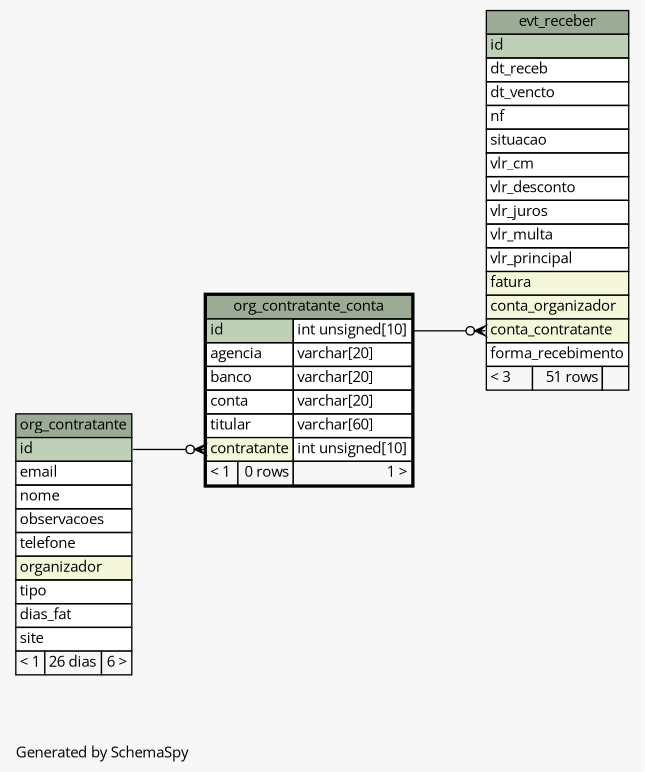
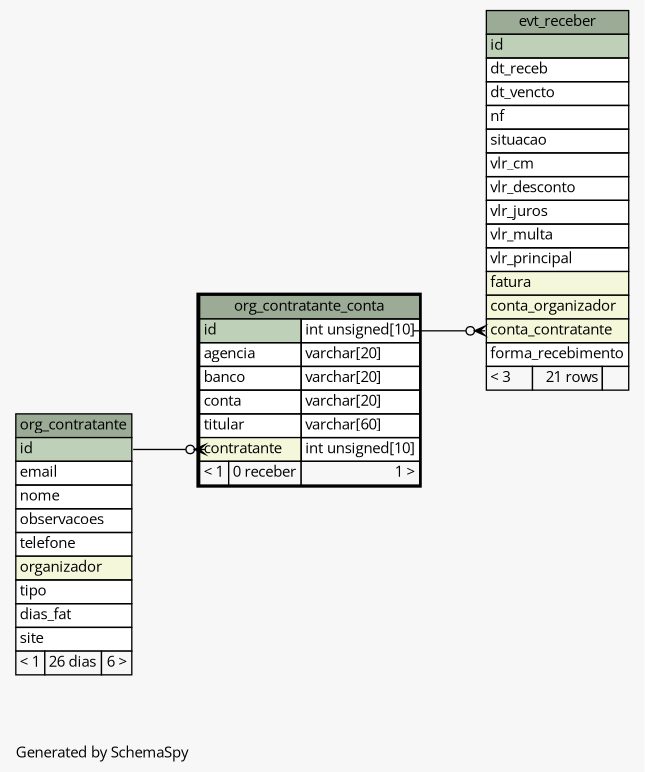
(572, 378) -> (572, 378)
(267, 473) -> (265, 473)
